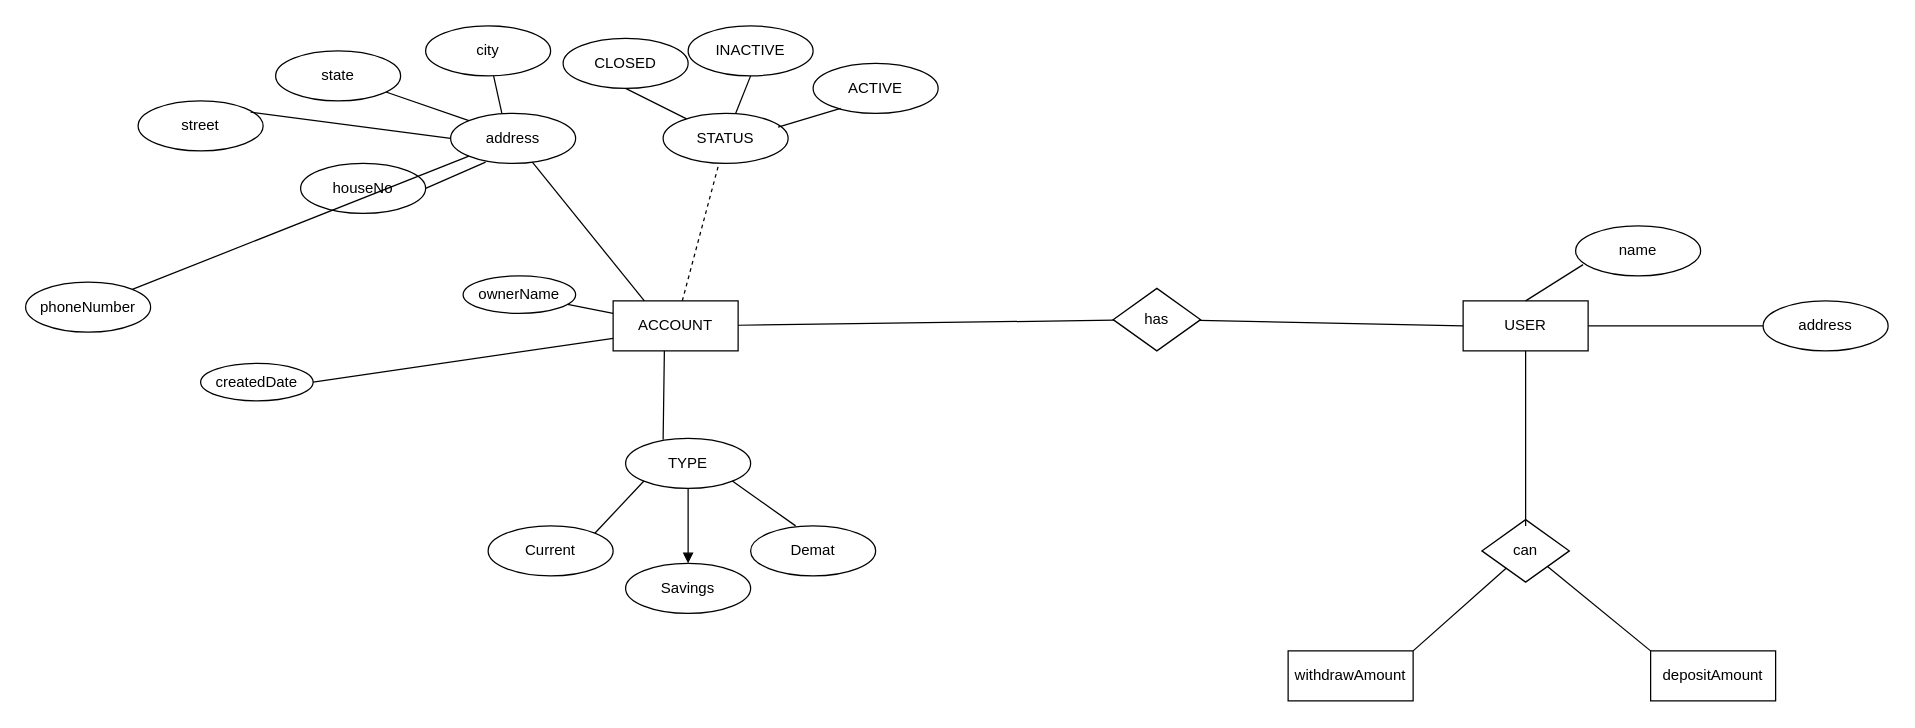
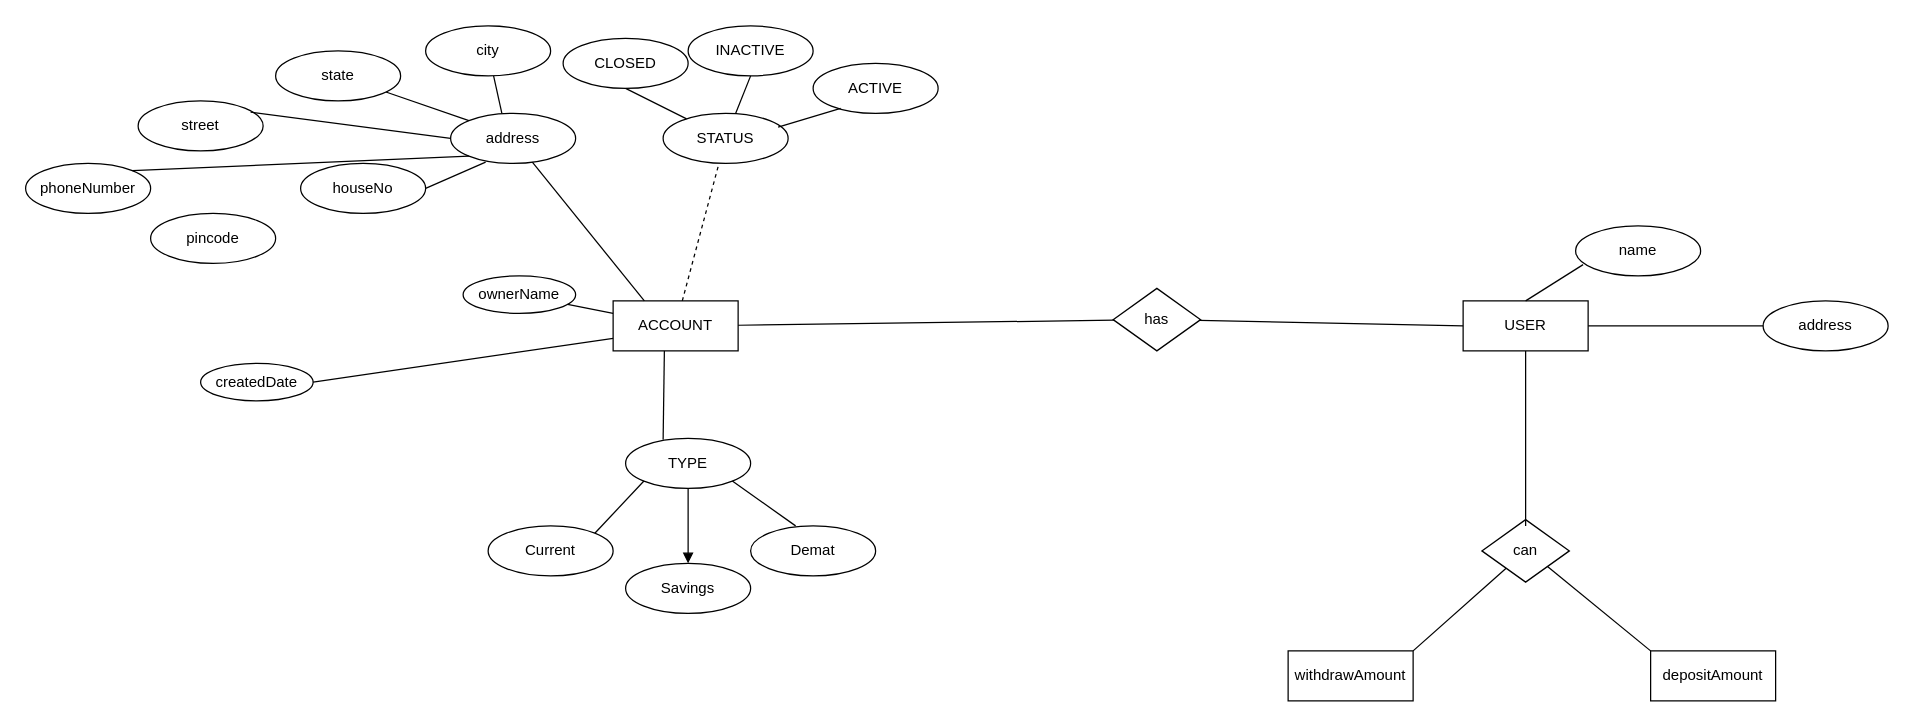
none -> (213, 238)
(88, 307) -> (88, 188)
